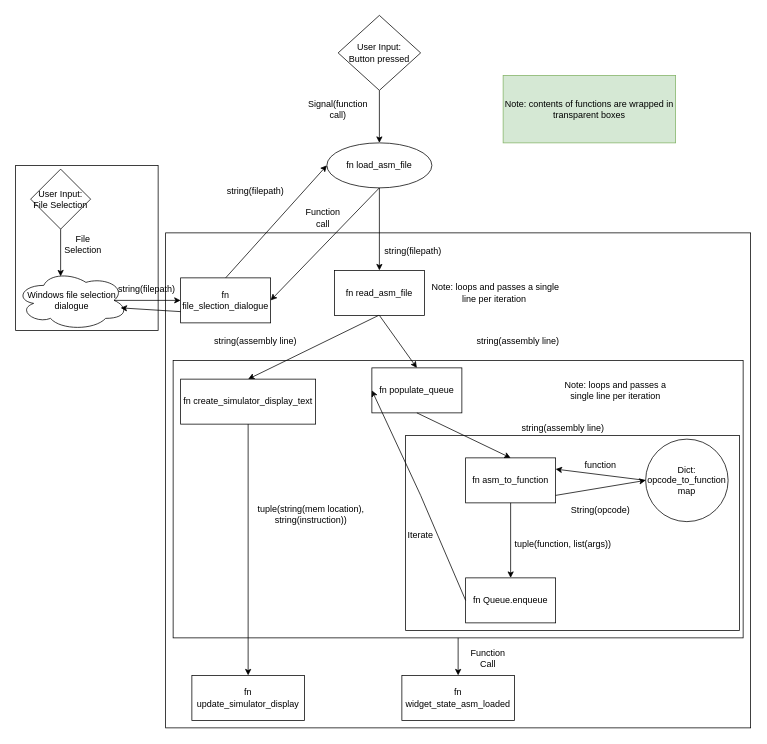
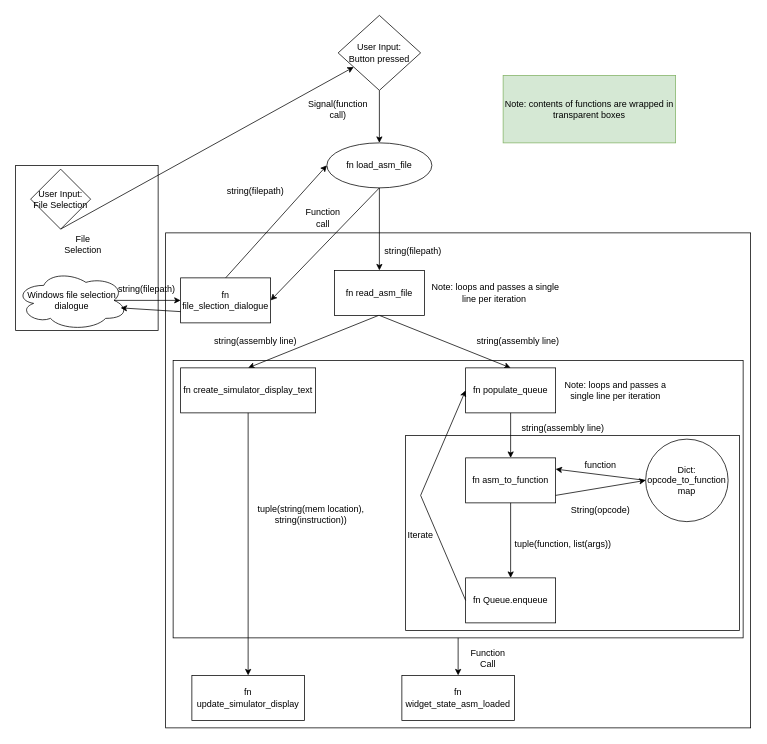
(60, 250) -> (205, 149)
(417, 390) -> (510, 390)
(248, 402) -> (248, 390)
